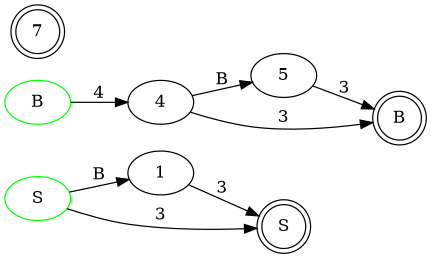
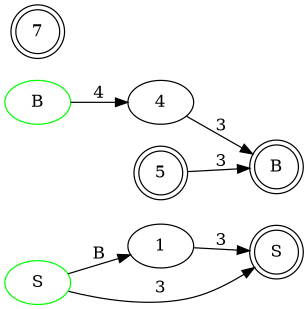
(284, 76) -> (161, 173)
(216, 90) -> none
